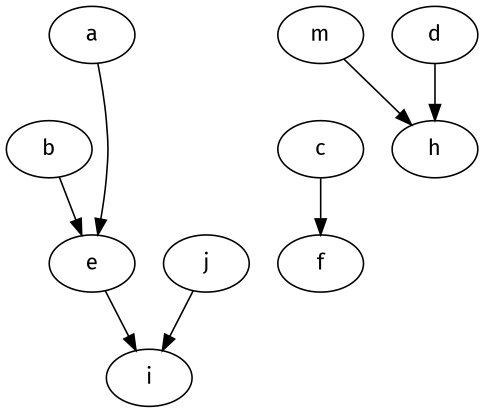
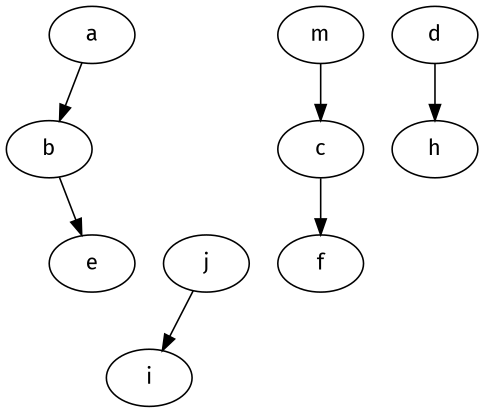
(372, 86) -> (321, 84)
(108, 141) -> (74, 84)
(117, 314) -> none
